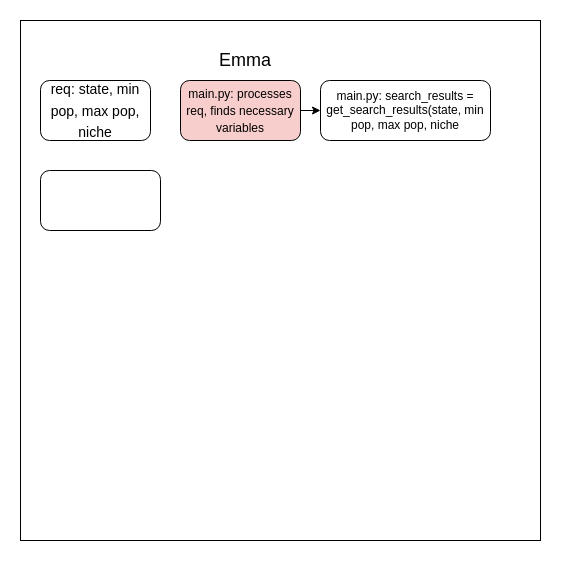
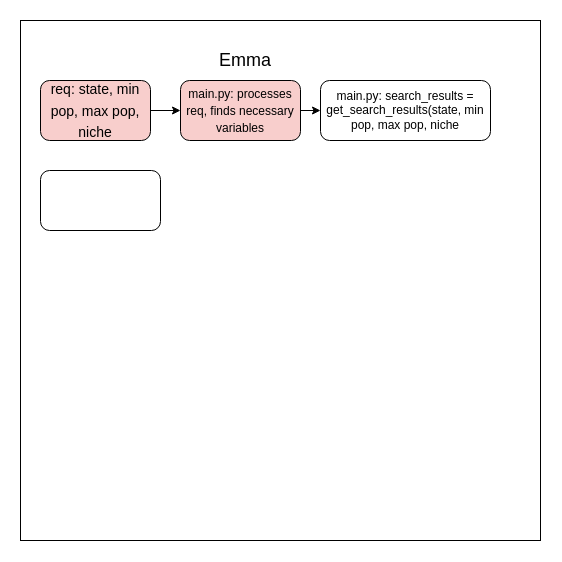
(96, 111) -> (96, 111)
none -> (162, 111)
